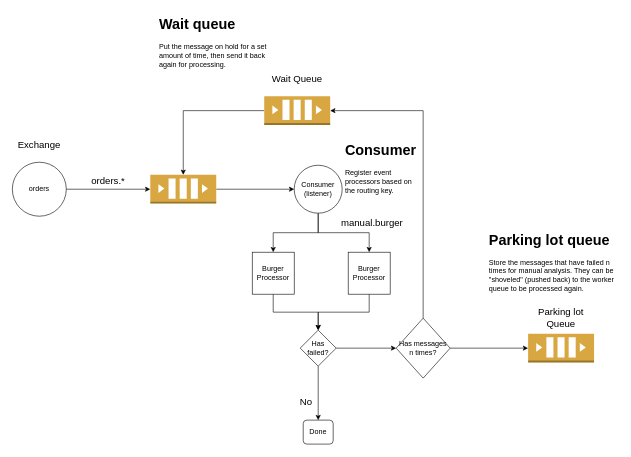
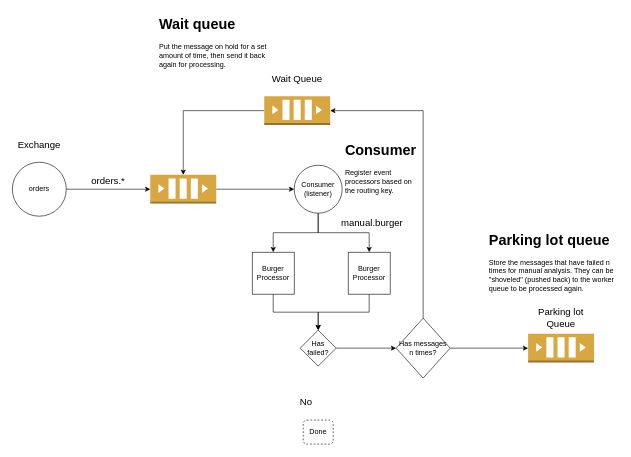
(318, 414) -> none
(318, 432) -> (318, 432)
